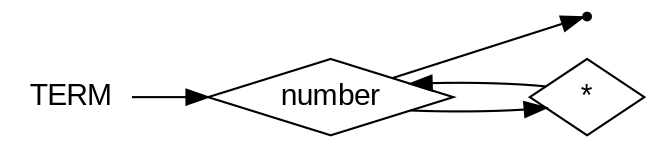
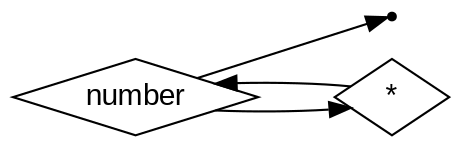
(72, 97) -> none
